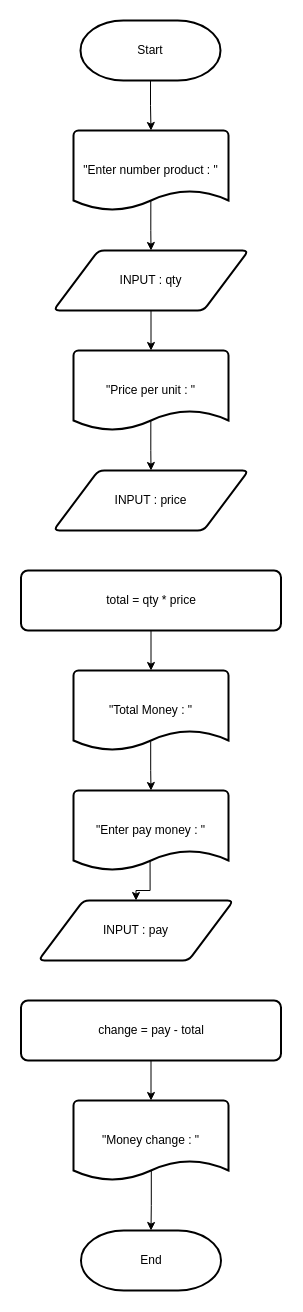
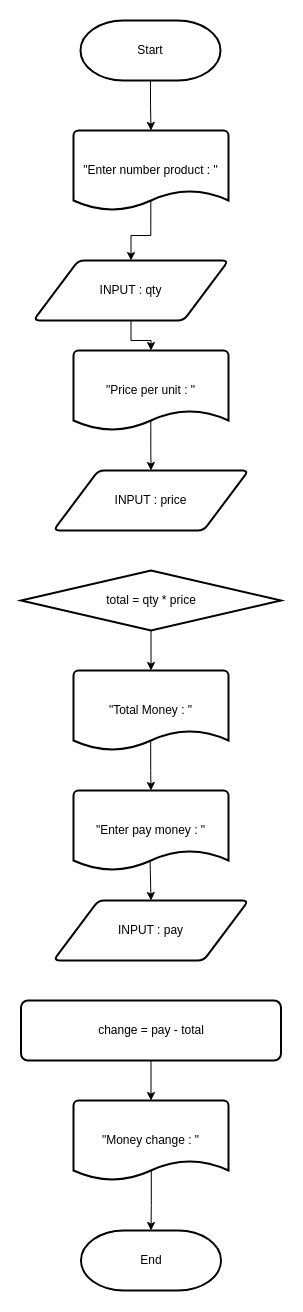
(151, 281) -> (131, 291)
(151, 601) -> (151, 601)
(136, 931) -> (151, 931)
